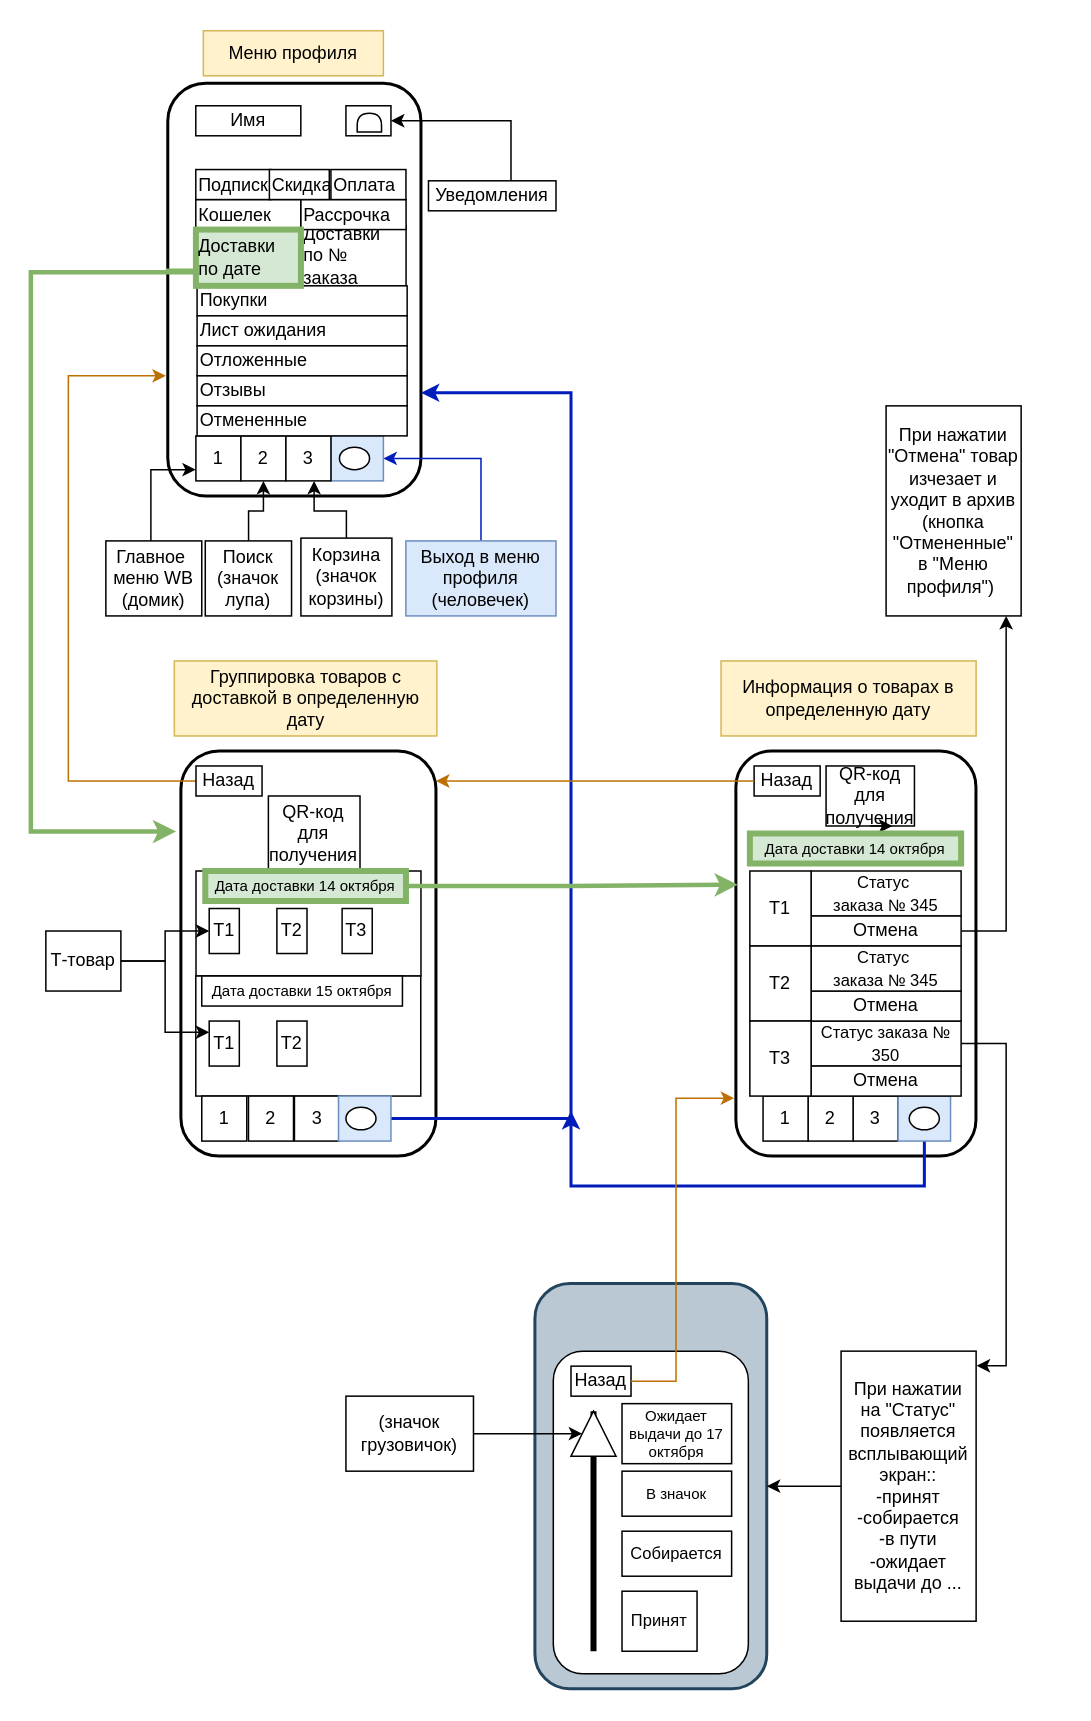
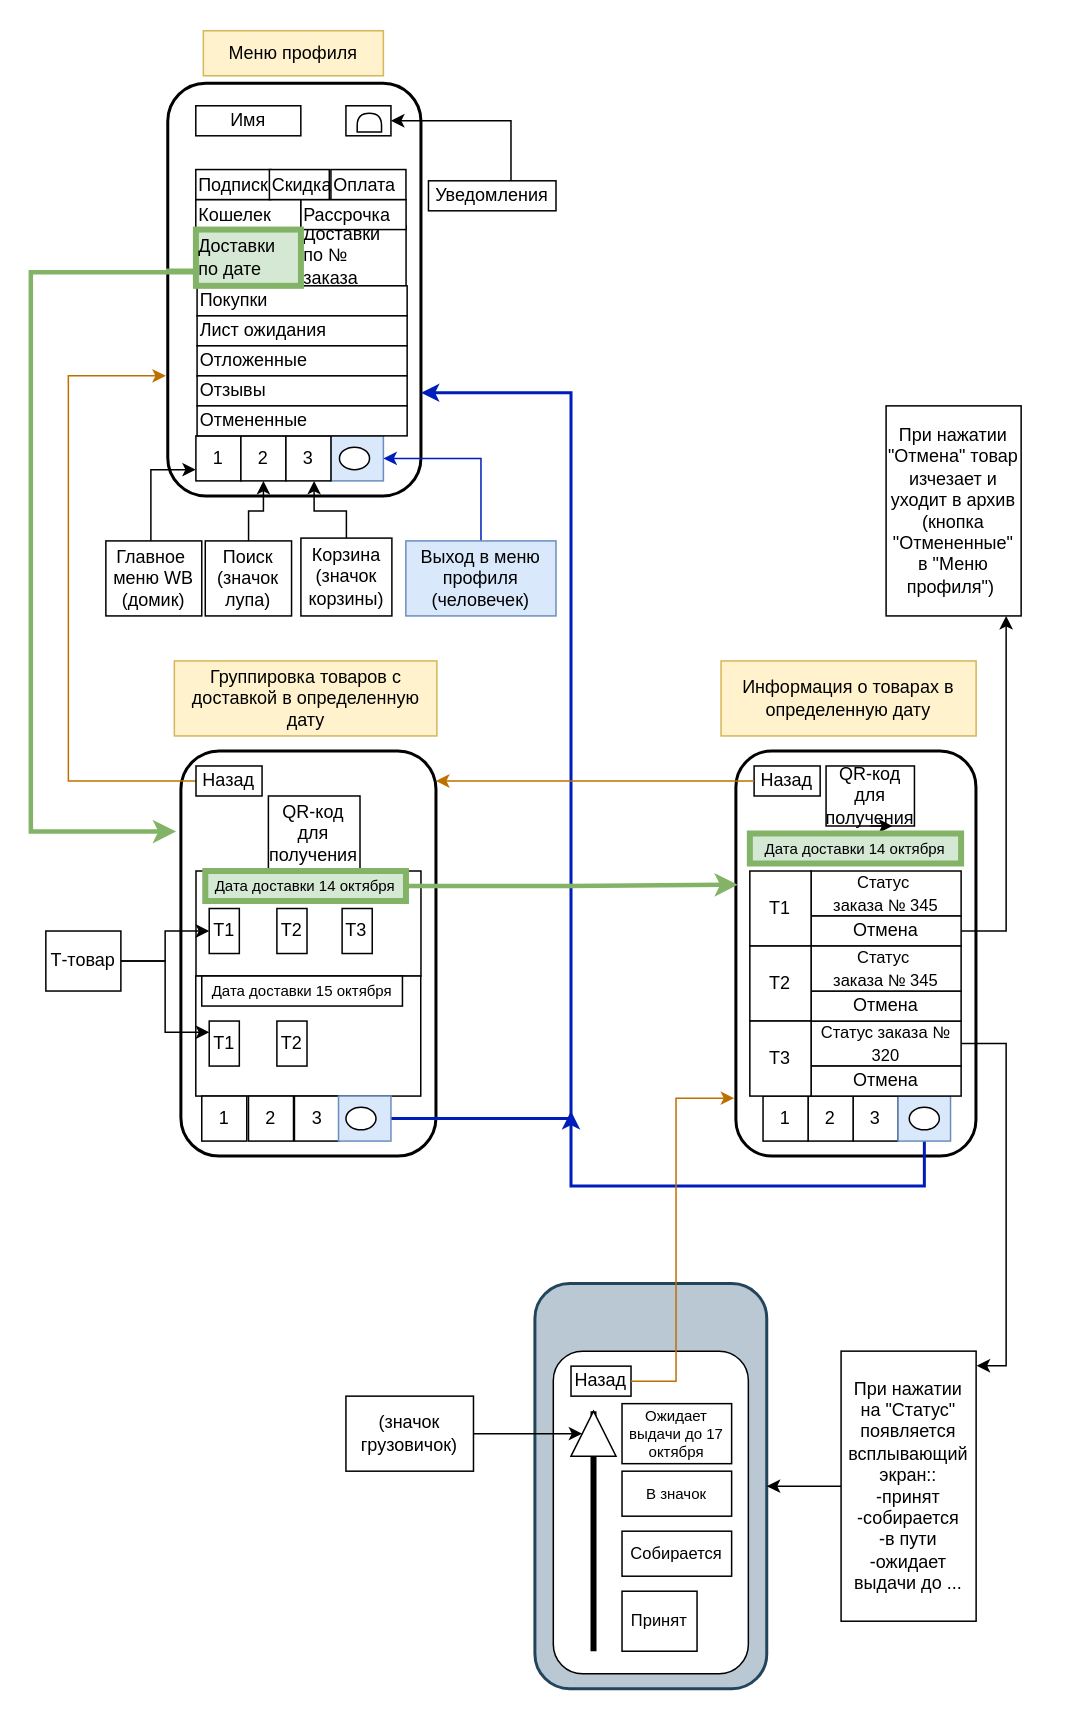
(886, 1043) -> (886, 1043)
